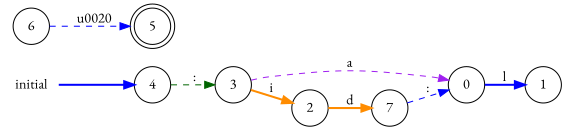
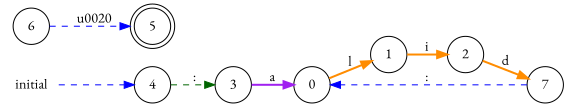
(345, 71) -> (267, 85)
(91, 85) -> (91, 85)
(500, 85) -> (346, 72)
(267, 95) -> (422, 55)
